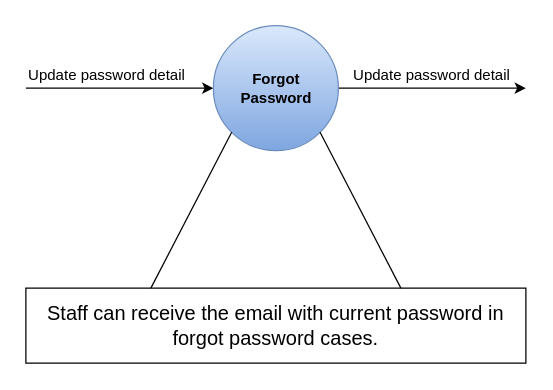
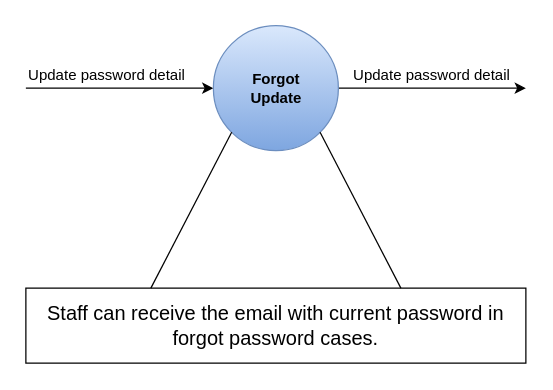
(276, 88) -> (276, 88)
